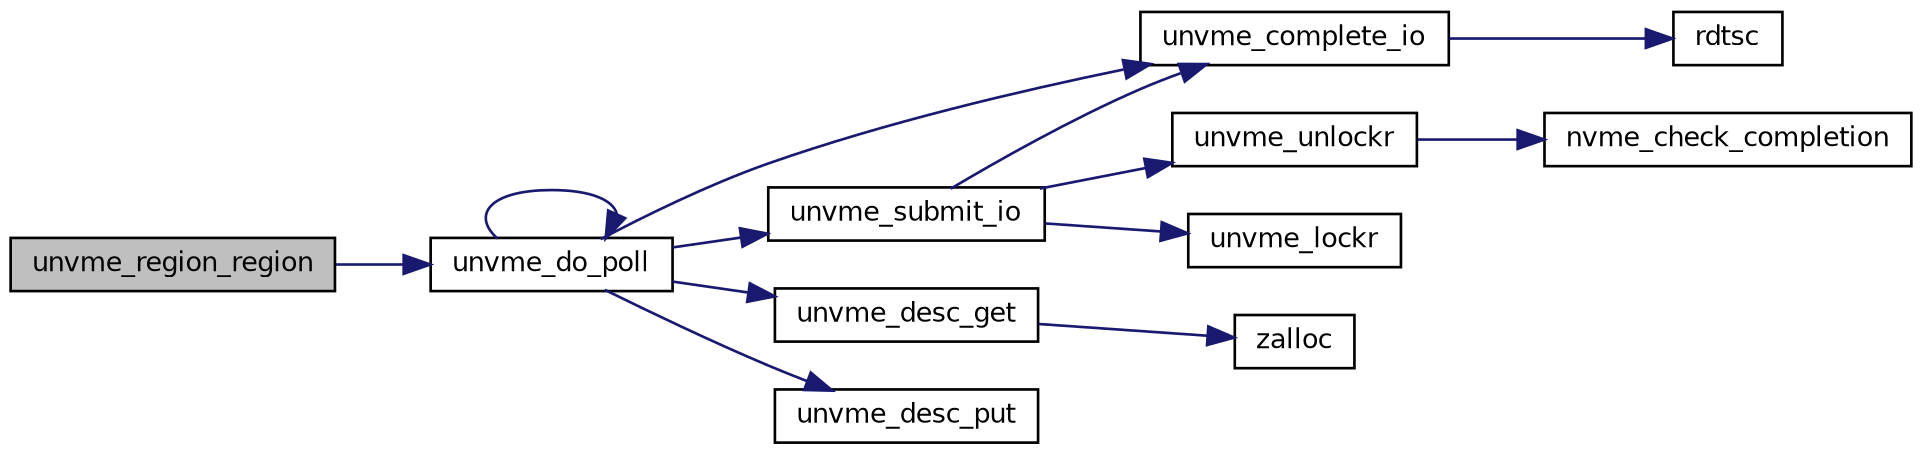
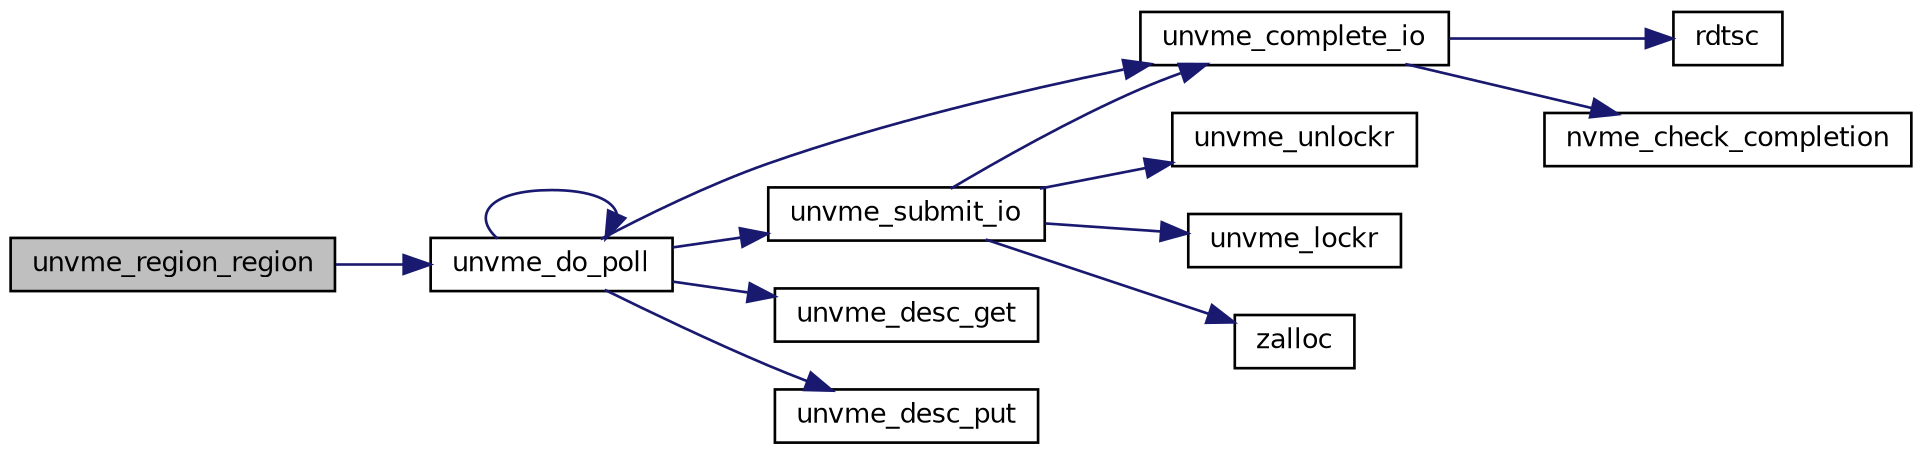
(1467, 140) -> (1499, 86)
(1123, 330) -> (1097, 277)
